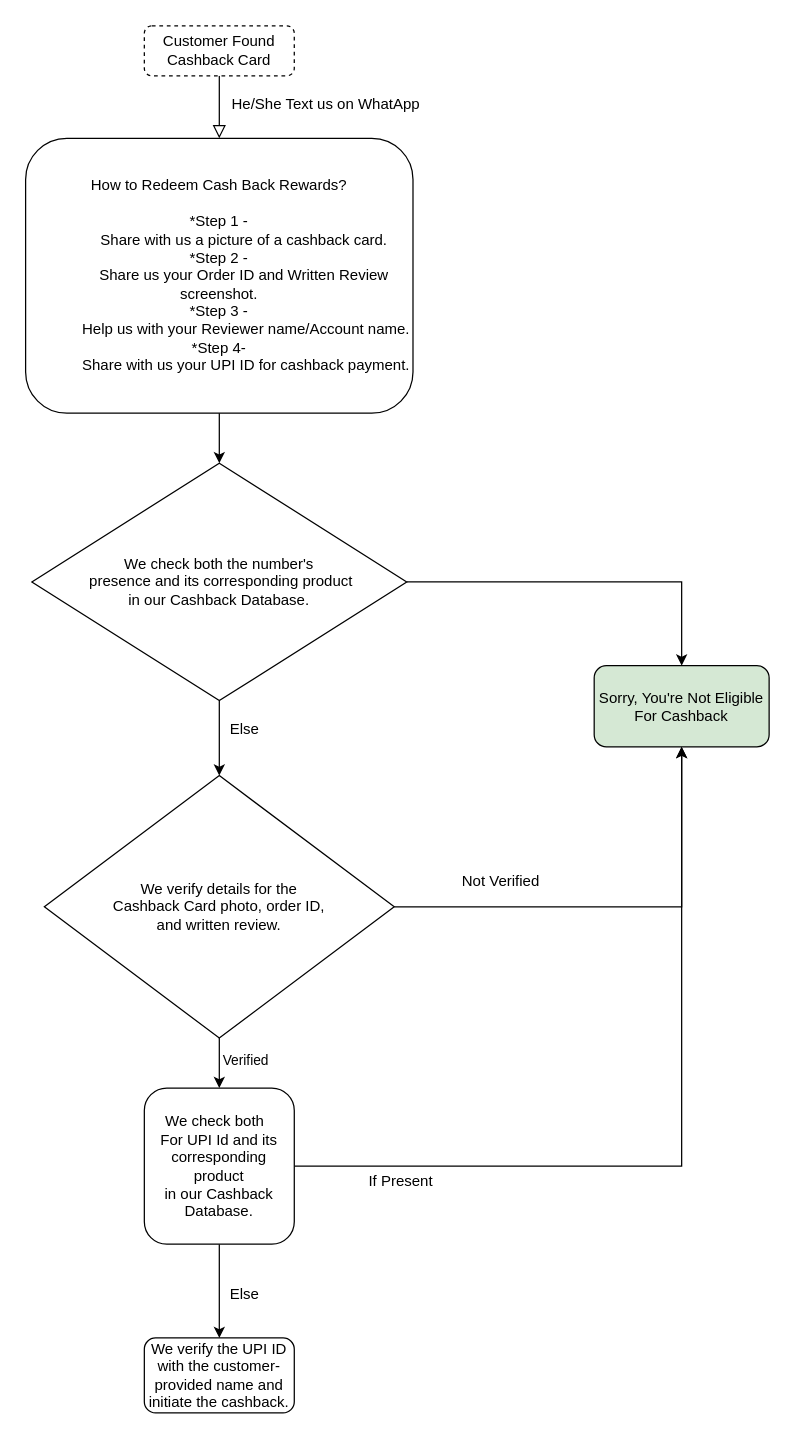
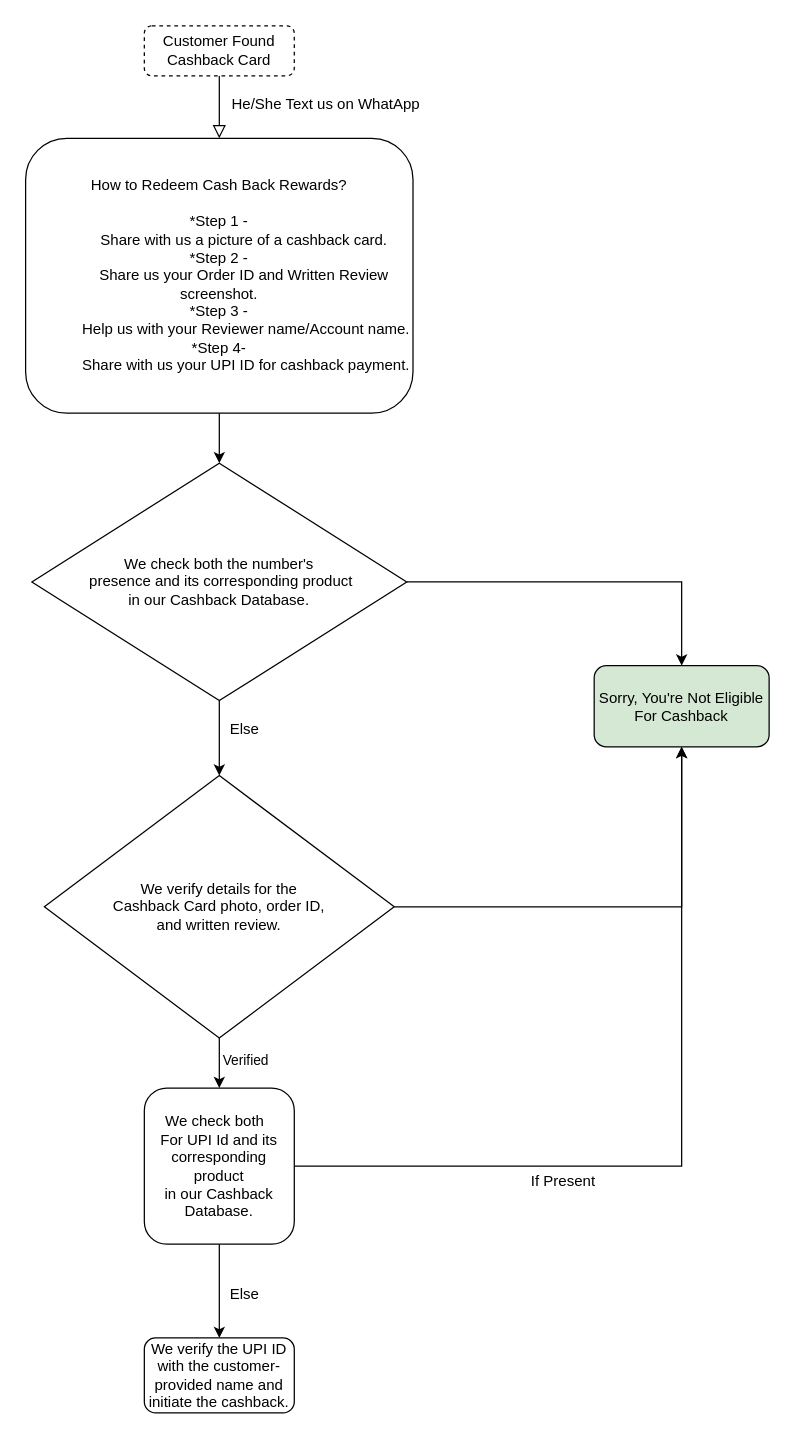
(501, 882) -> none
(401, 1182) -> (563, 1182)
